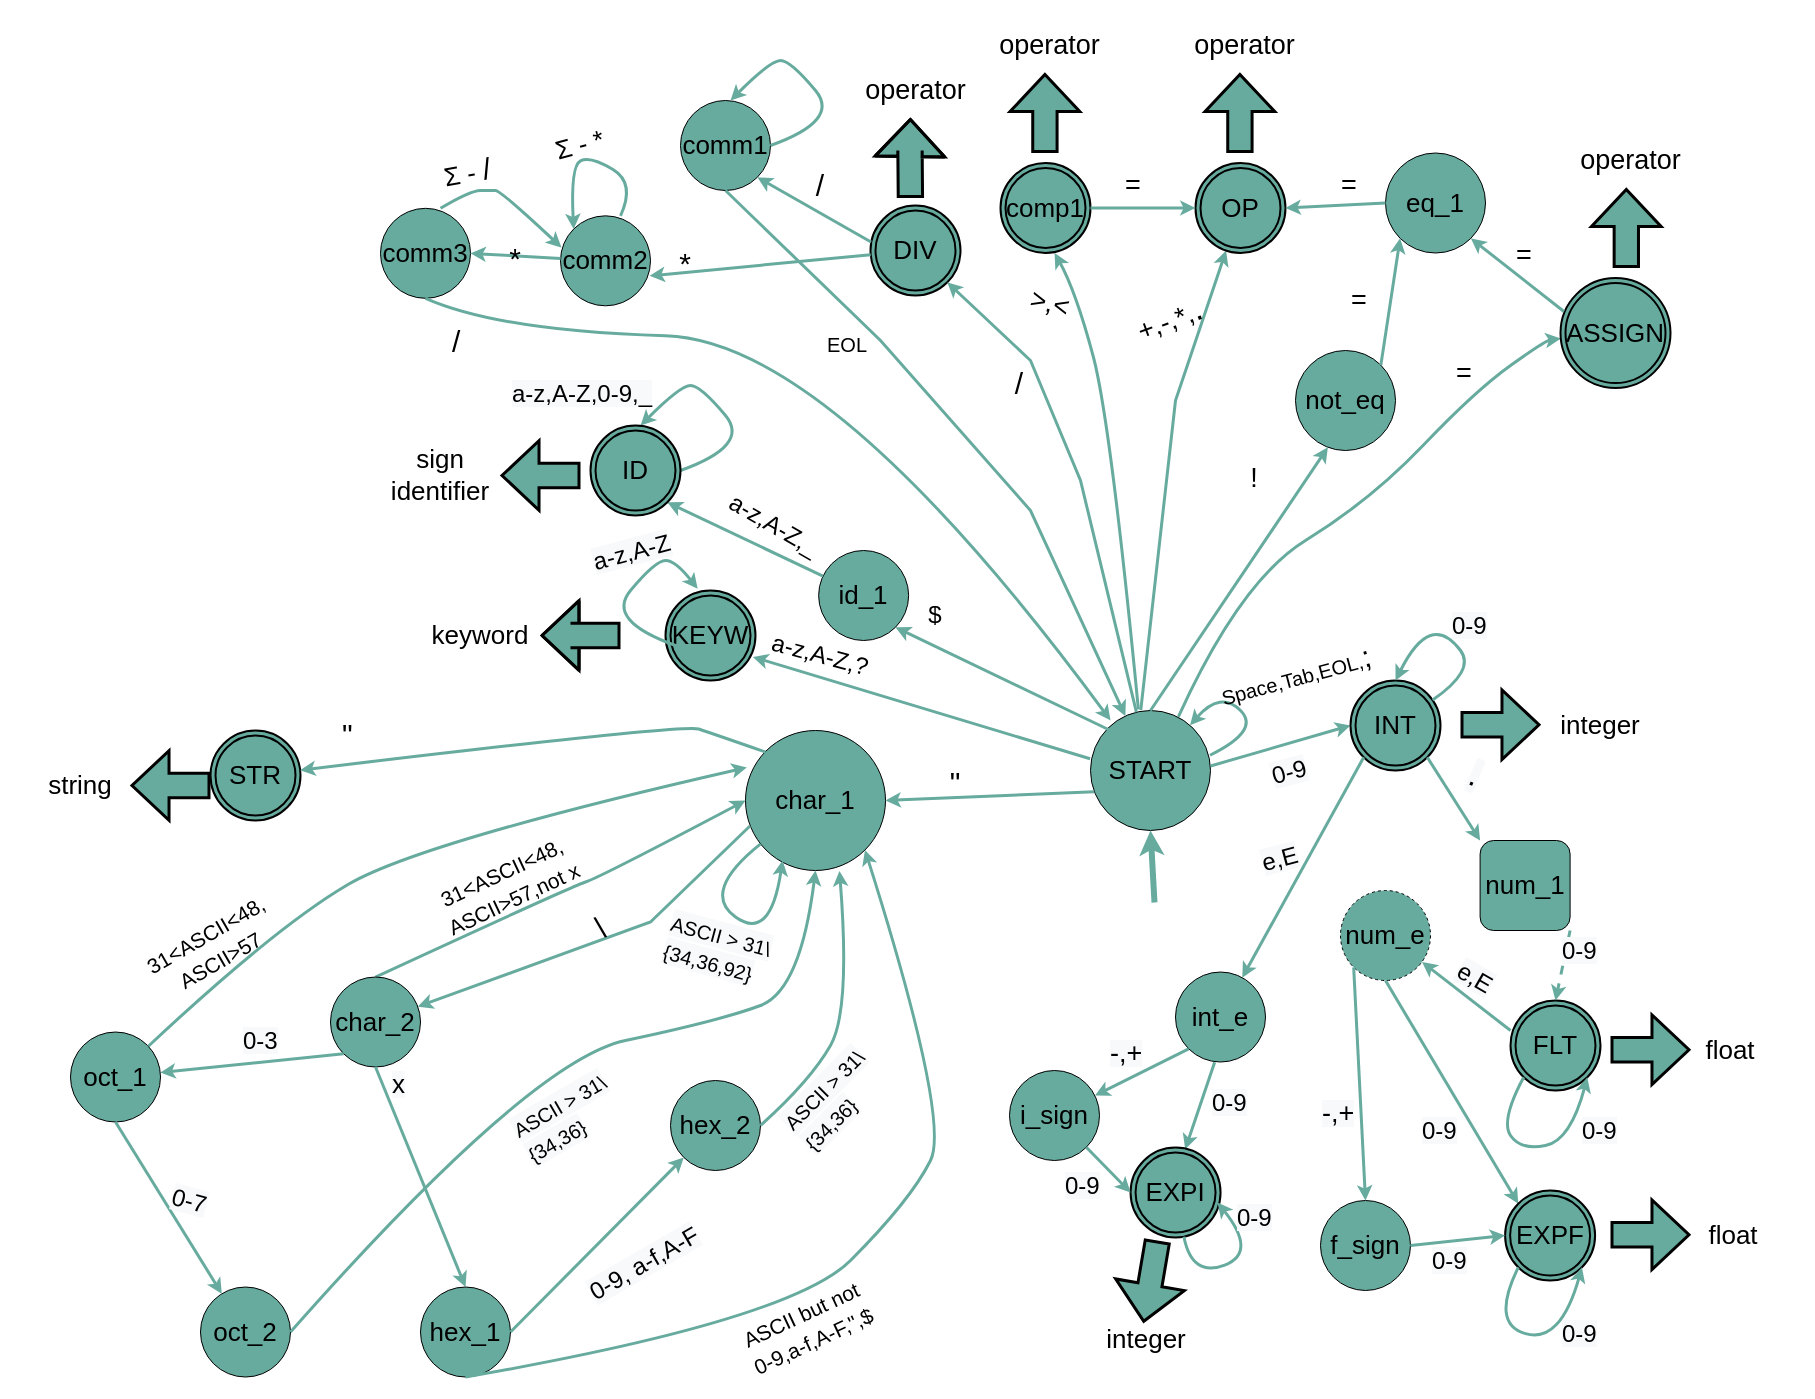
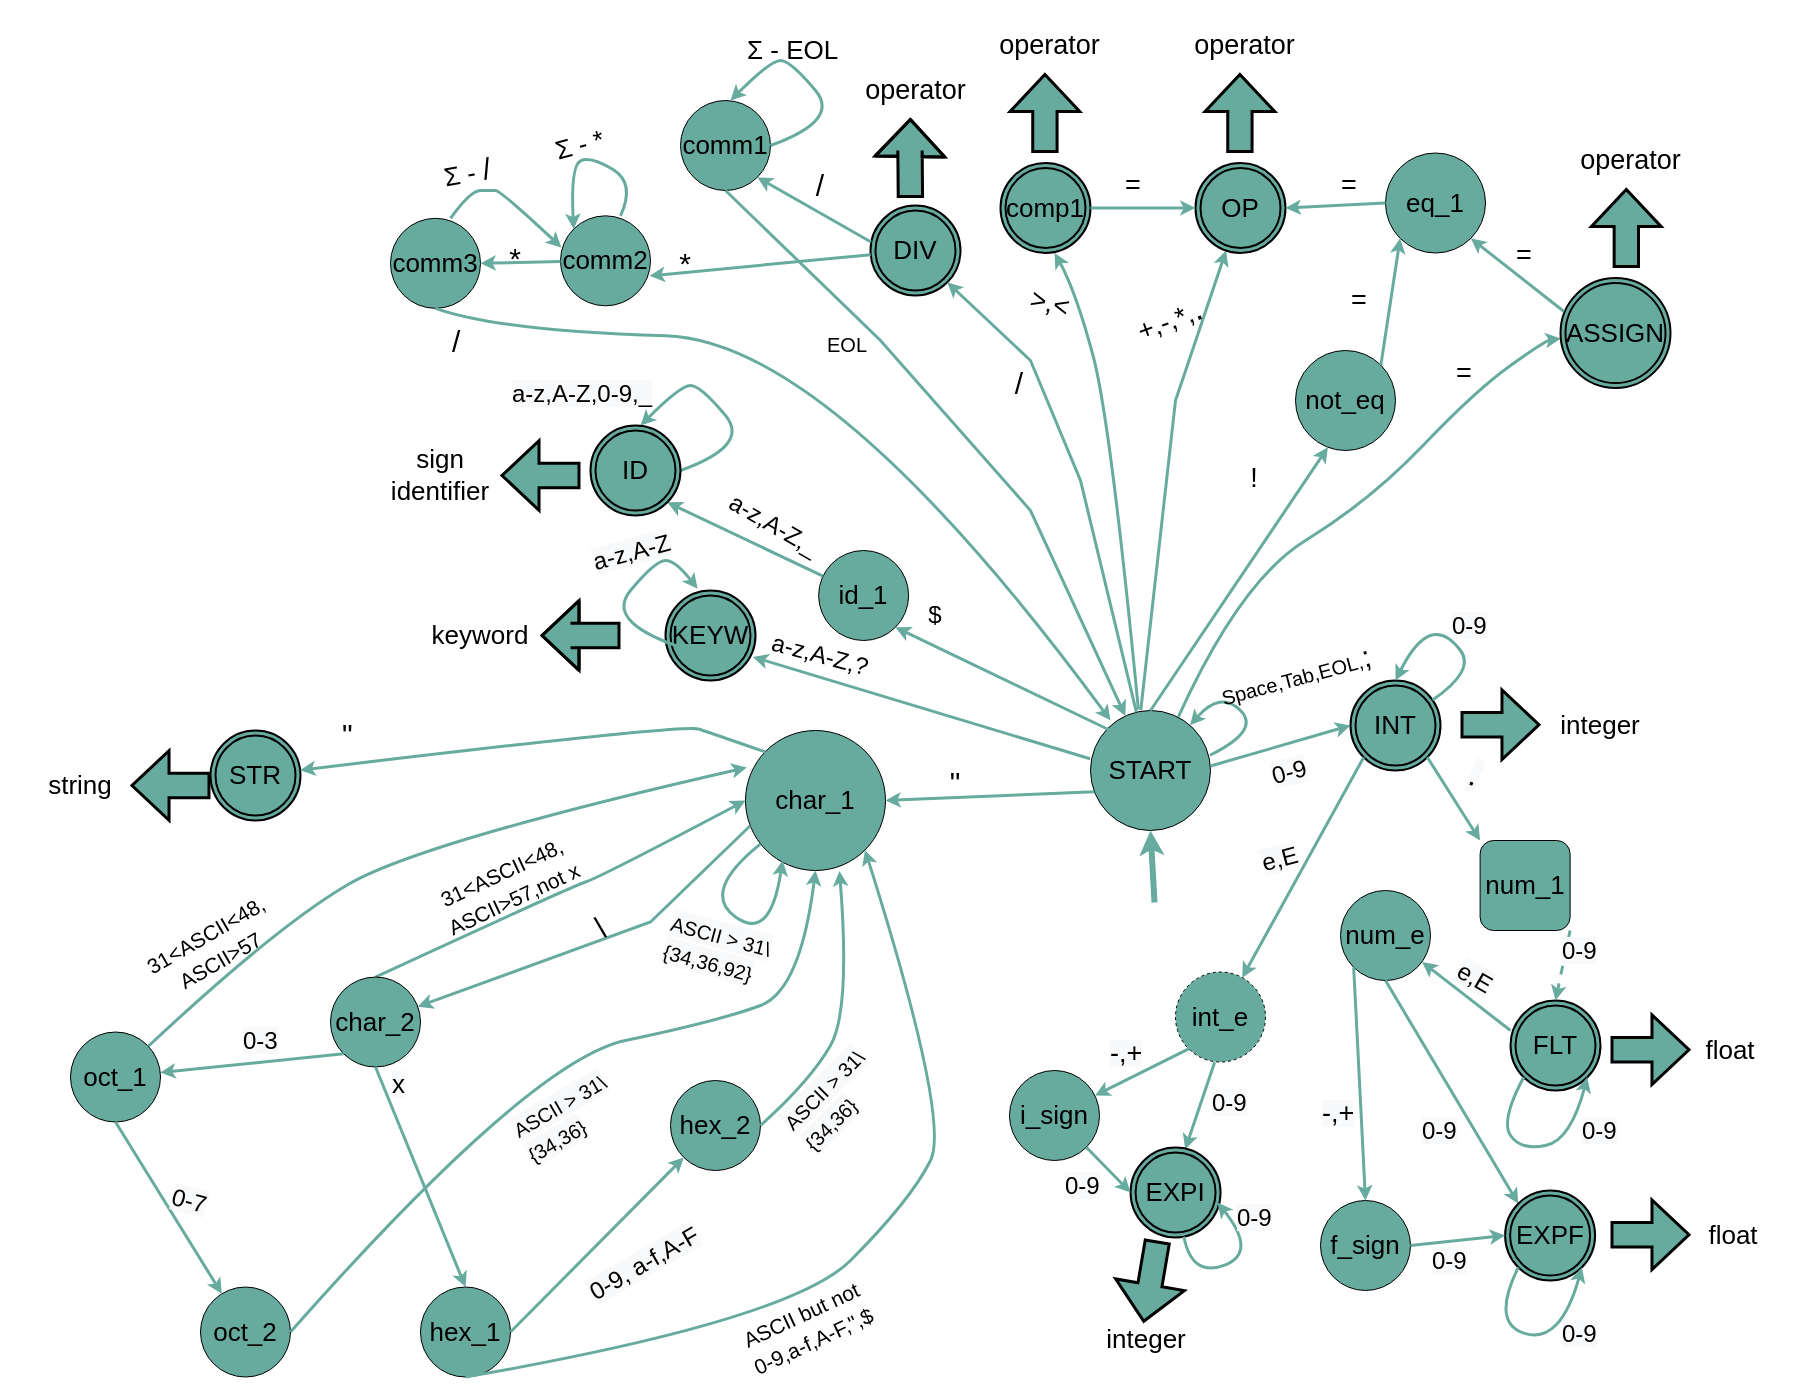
none -> (793, 41)
(426, 253) -> (436, 263)
(1386, 936) -> (1386, 936)
(1221, 1017) -> (1221, 1017)
